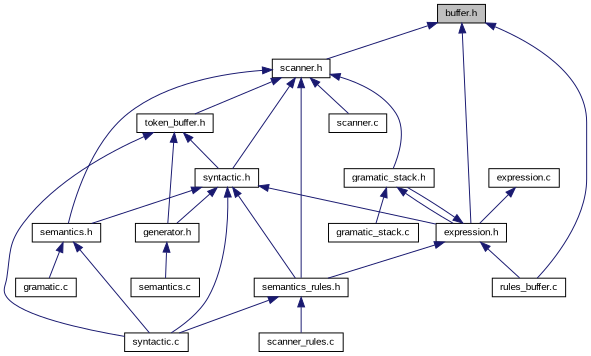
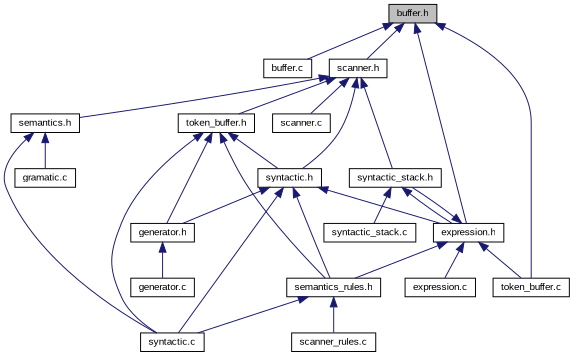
none -> (288, 68)
(389, 178) -> (395, 178)
(301, 183) -> (271, 218)
(142, 207) -> none
(494, 209) -> (452, 265)
(374, 233) -> (370, 233)
(165, 287) -> (163, 287)
(529, 287) -> (531, 287)
